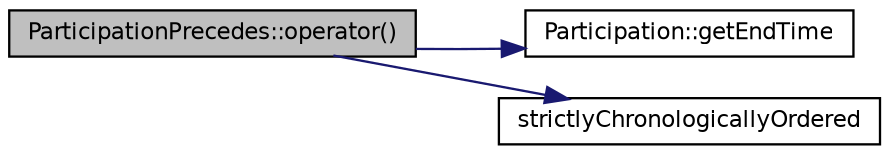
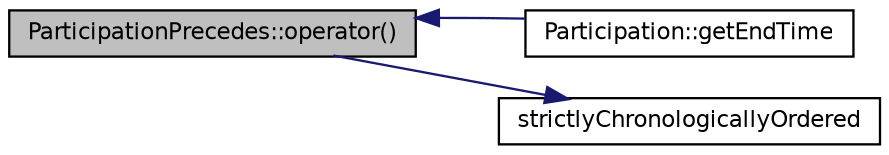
(459, 49) -> (482, 18)
